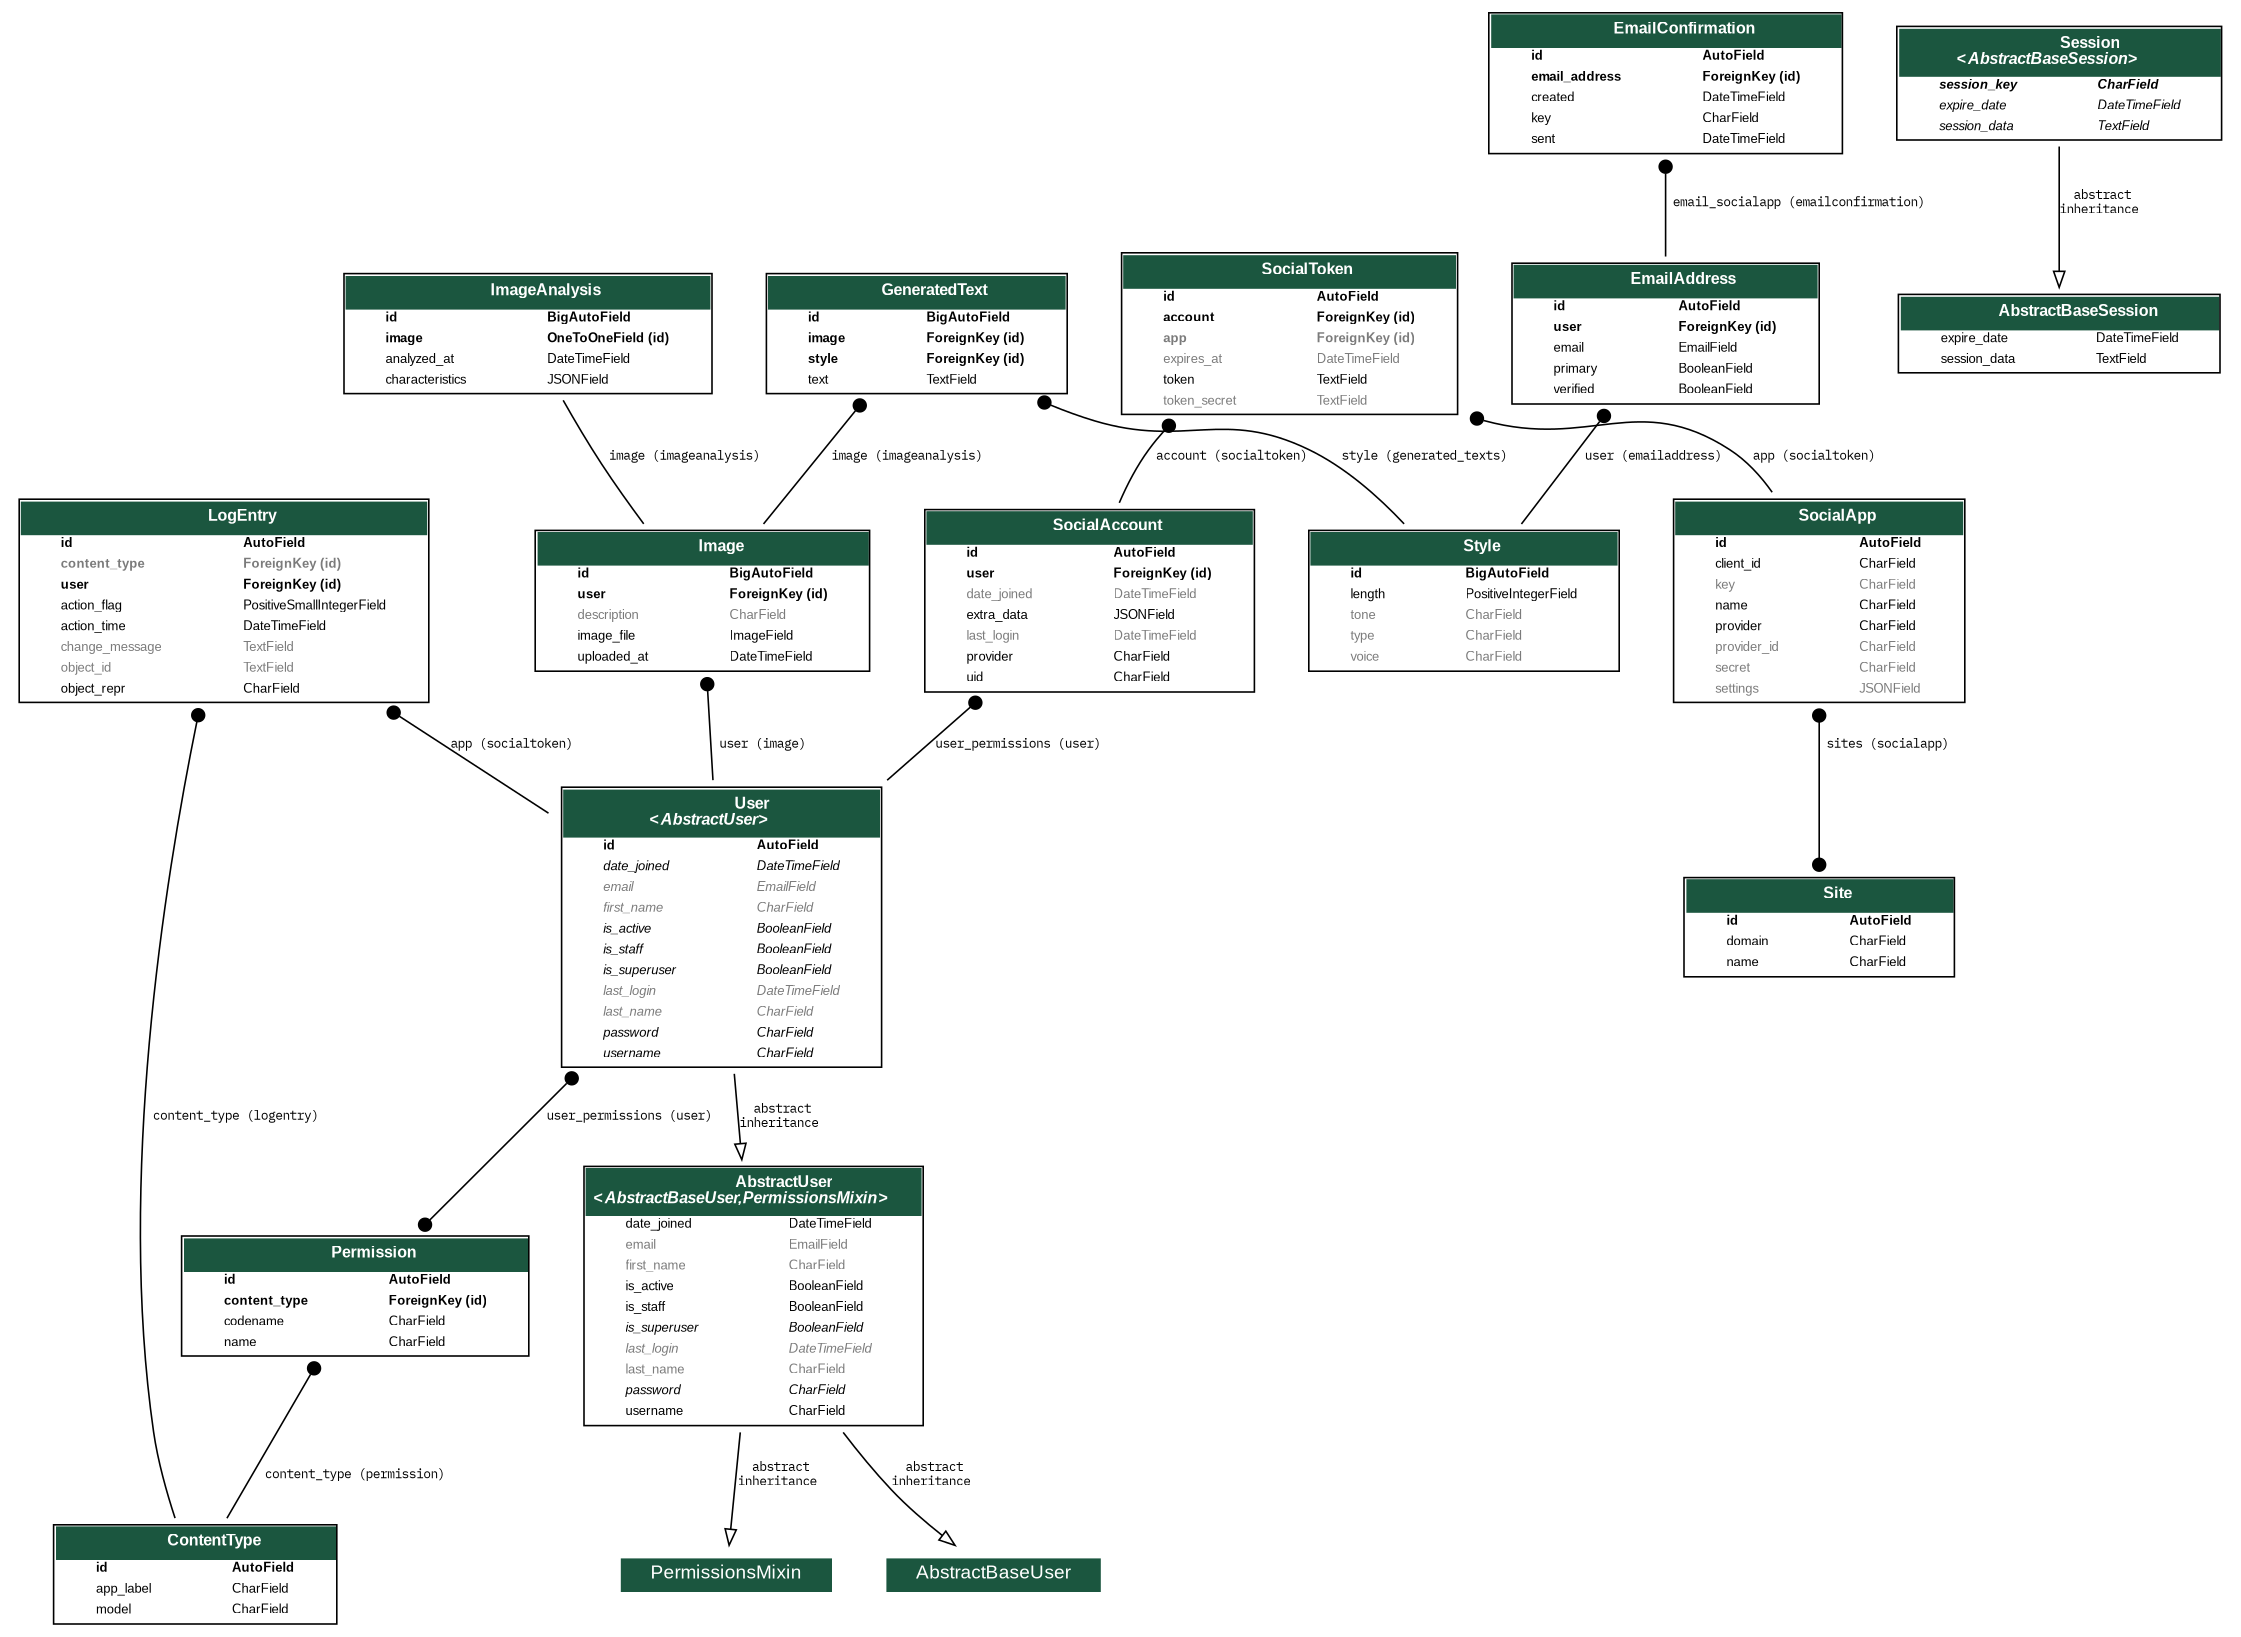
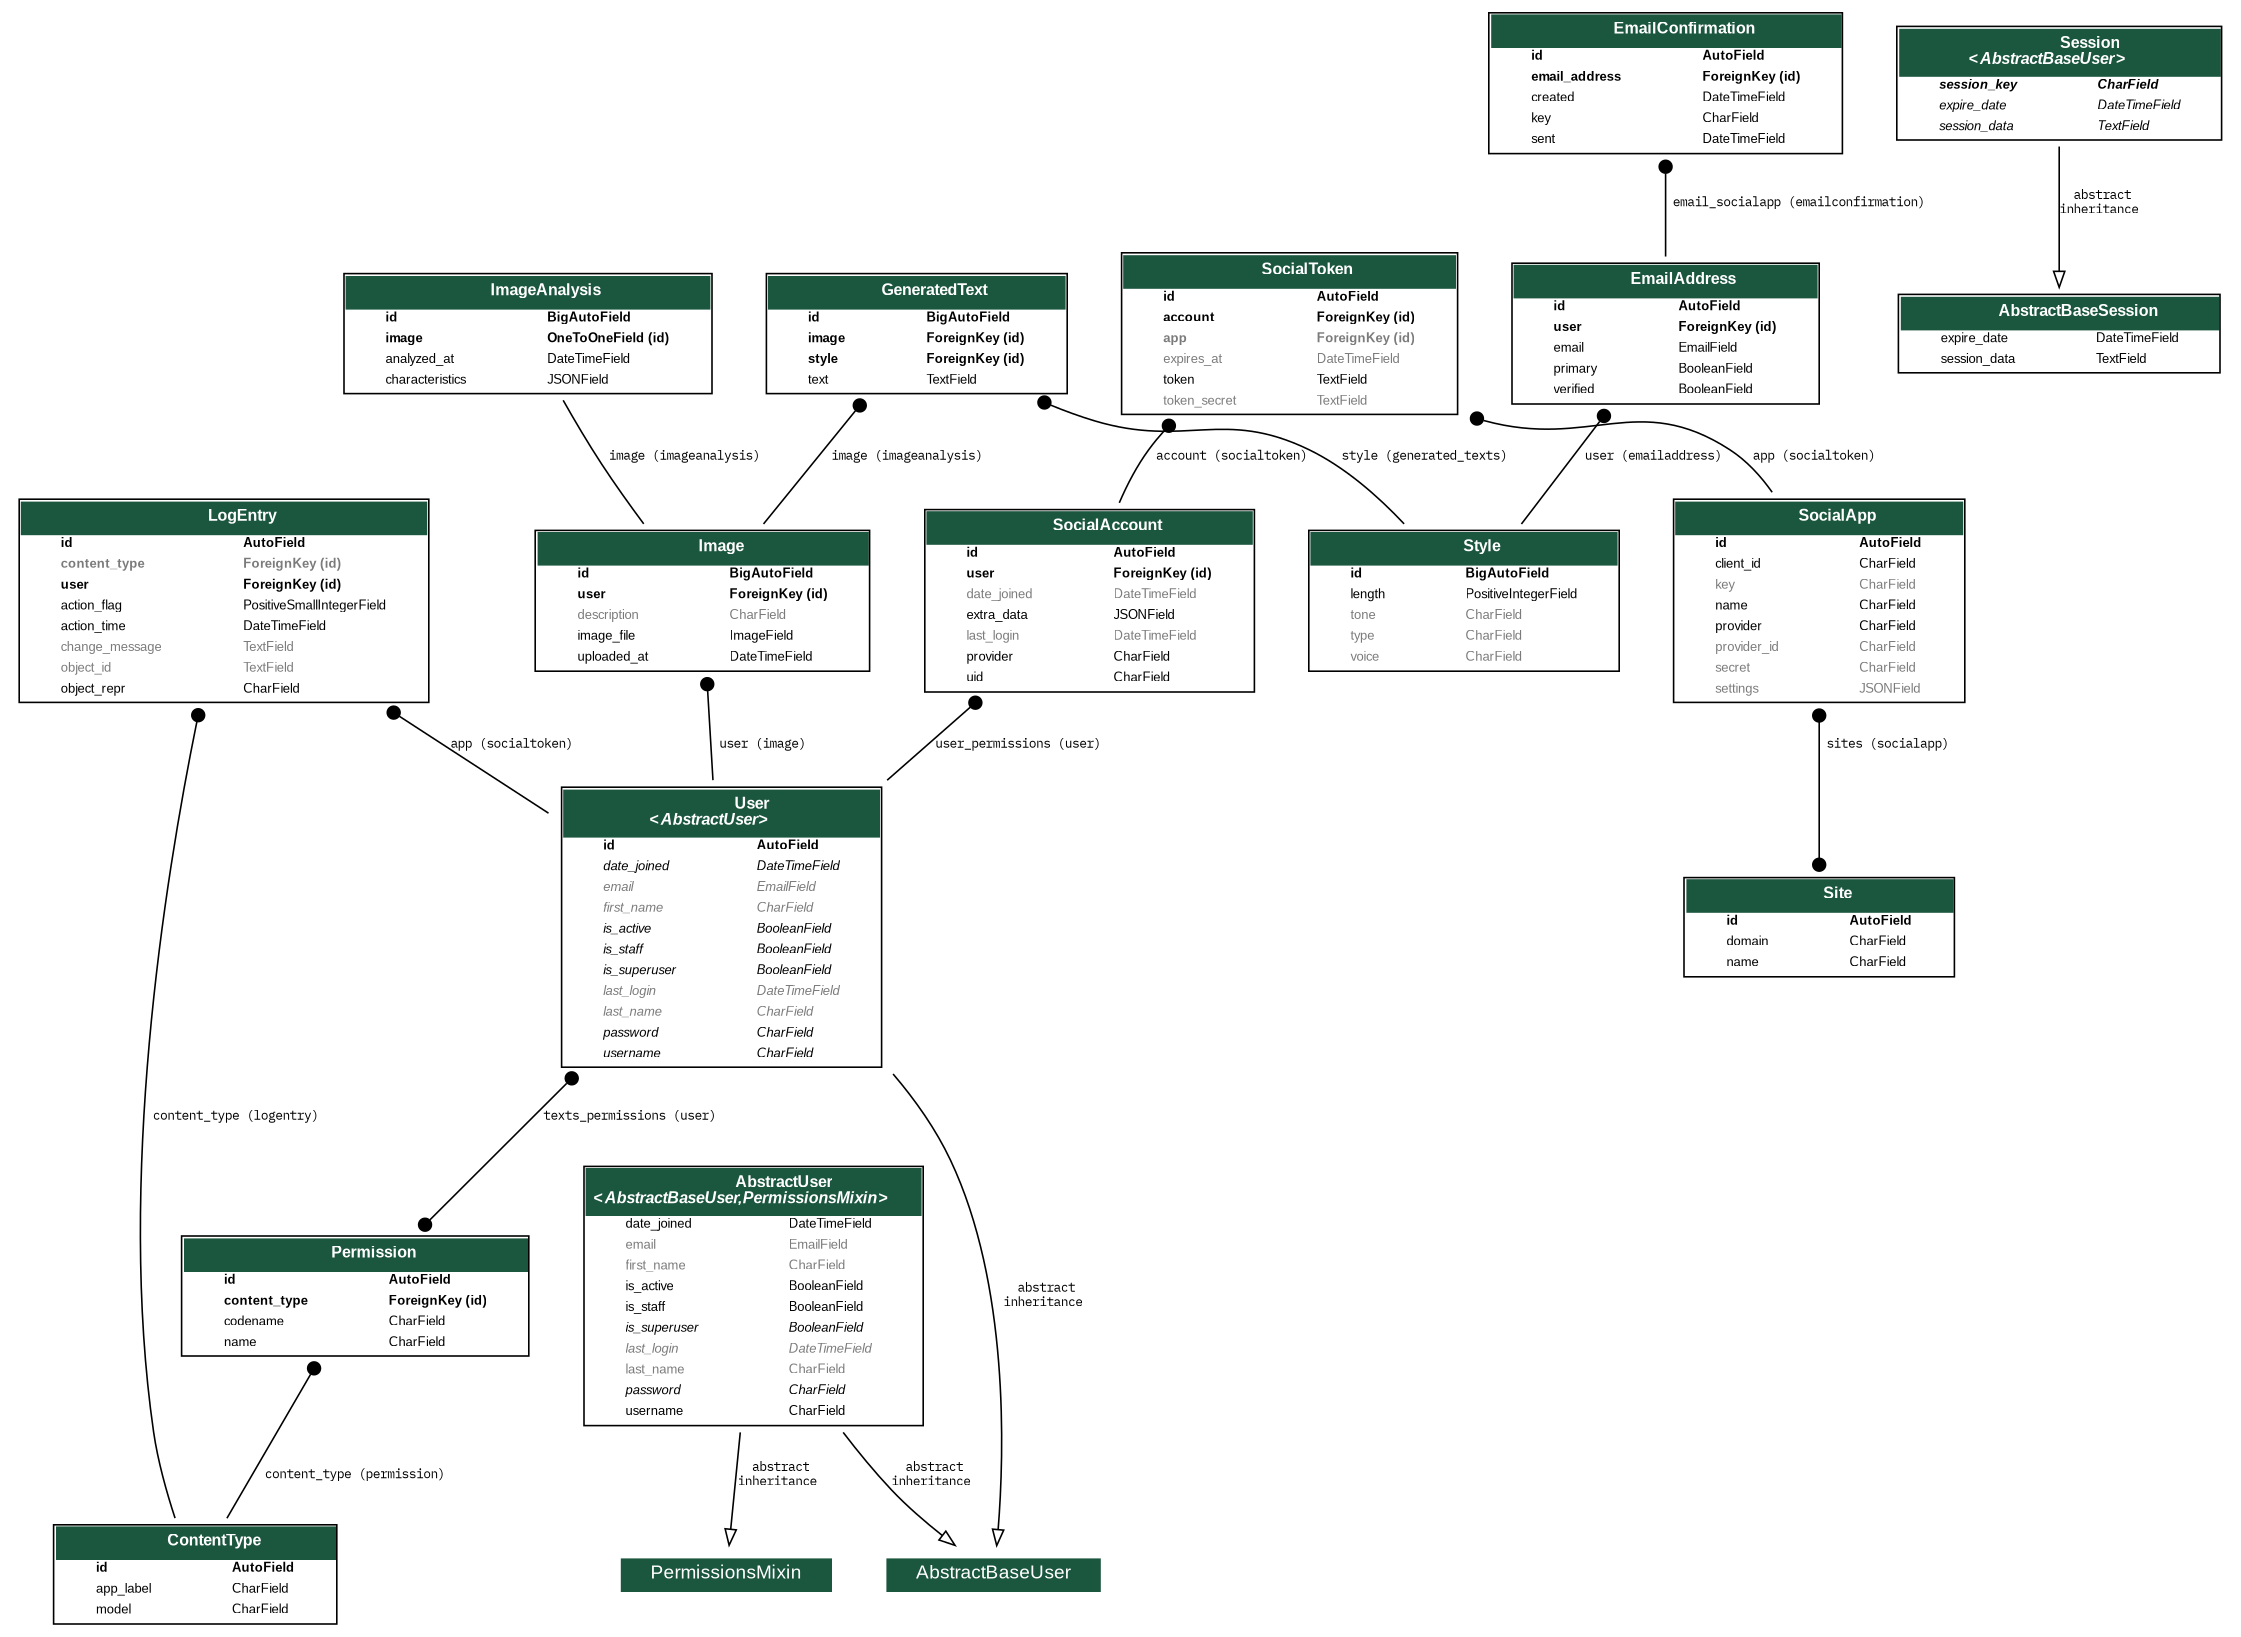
(2048, 59) -> (2048, 59)
(737, 1108) -> (989, 1290)
(626, 1117) -> (626, 1117)
